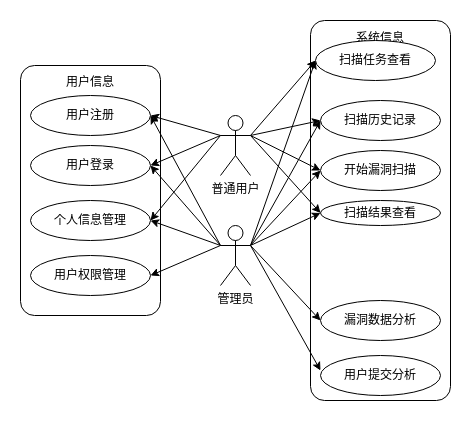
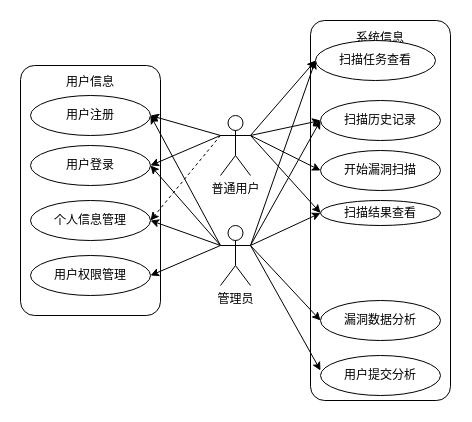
(187, 176) -> (187, 176)
(285, 208) -> none
